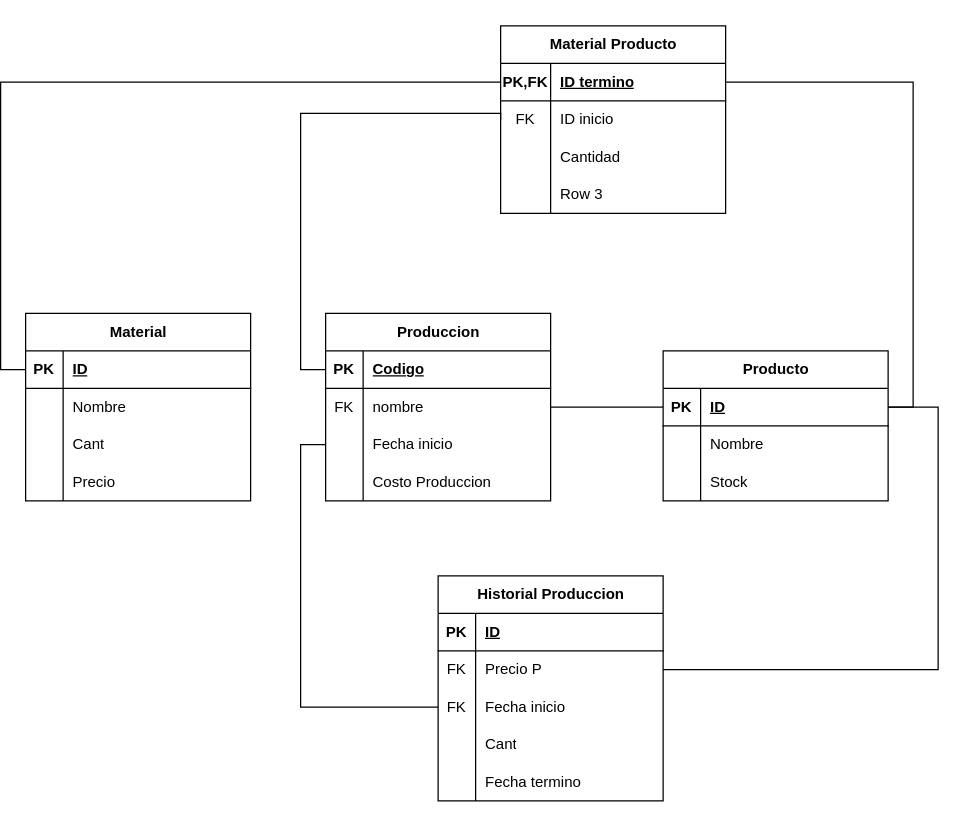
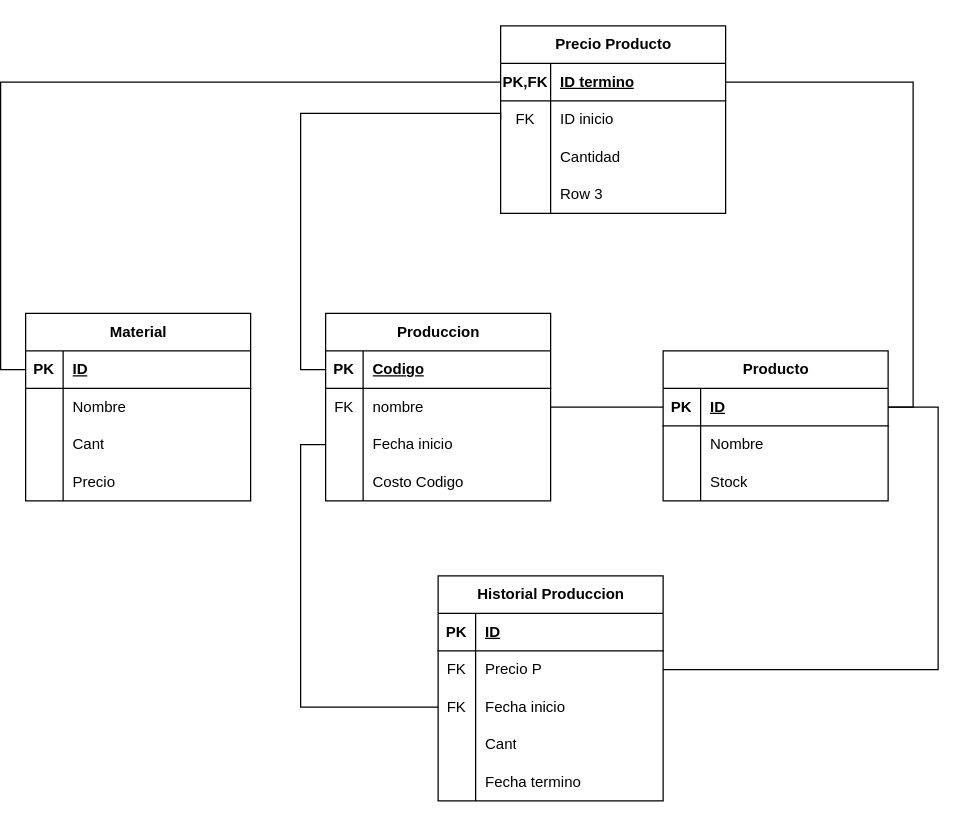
(614, 44) -> (614, 44)
(436, 482) -> (420, 482)
